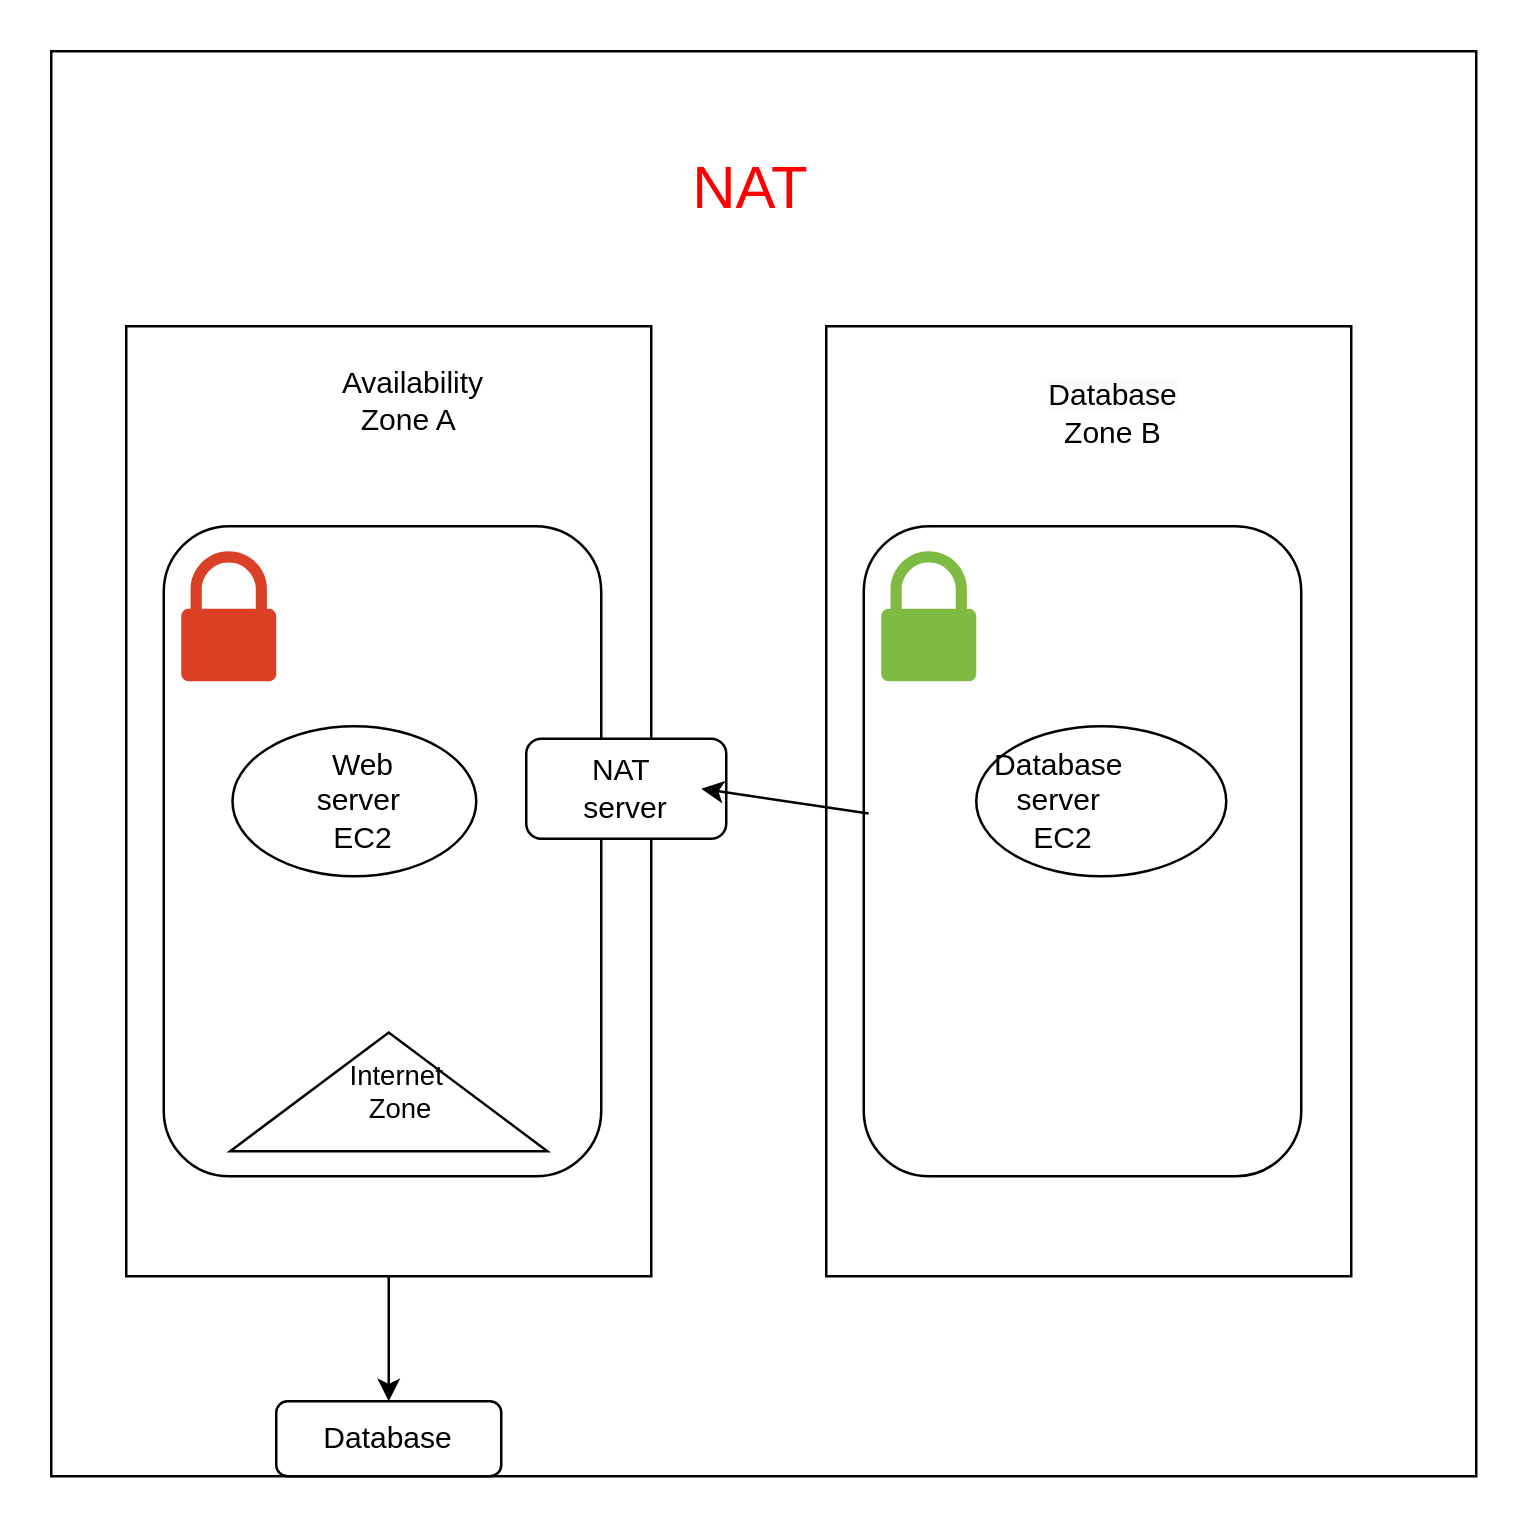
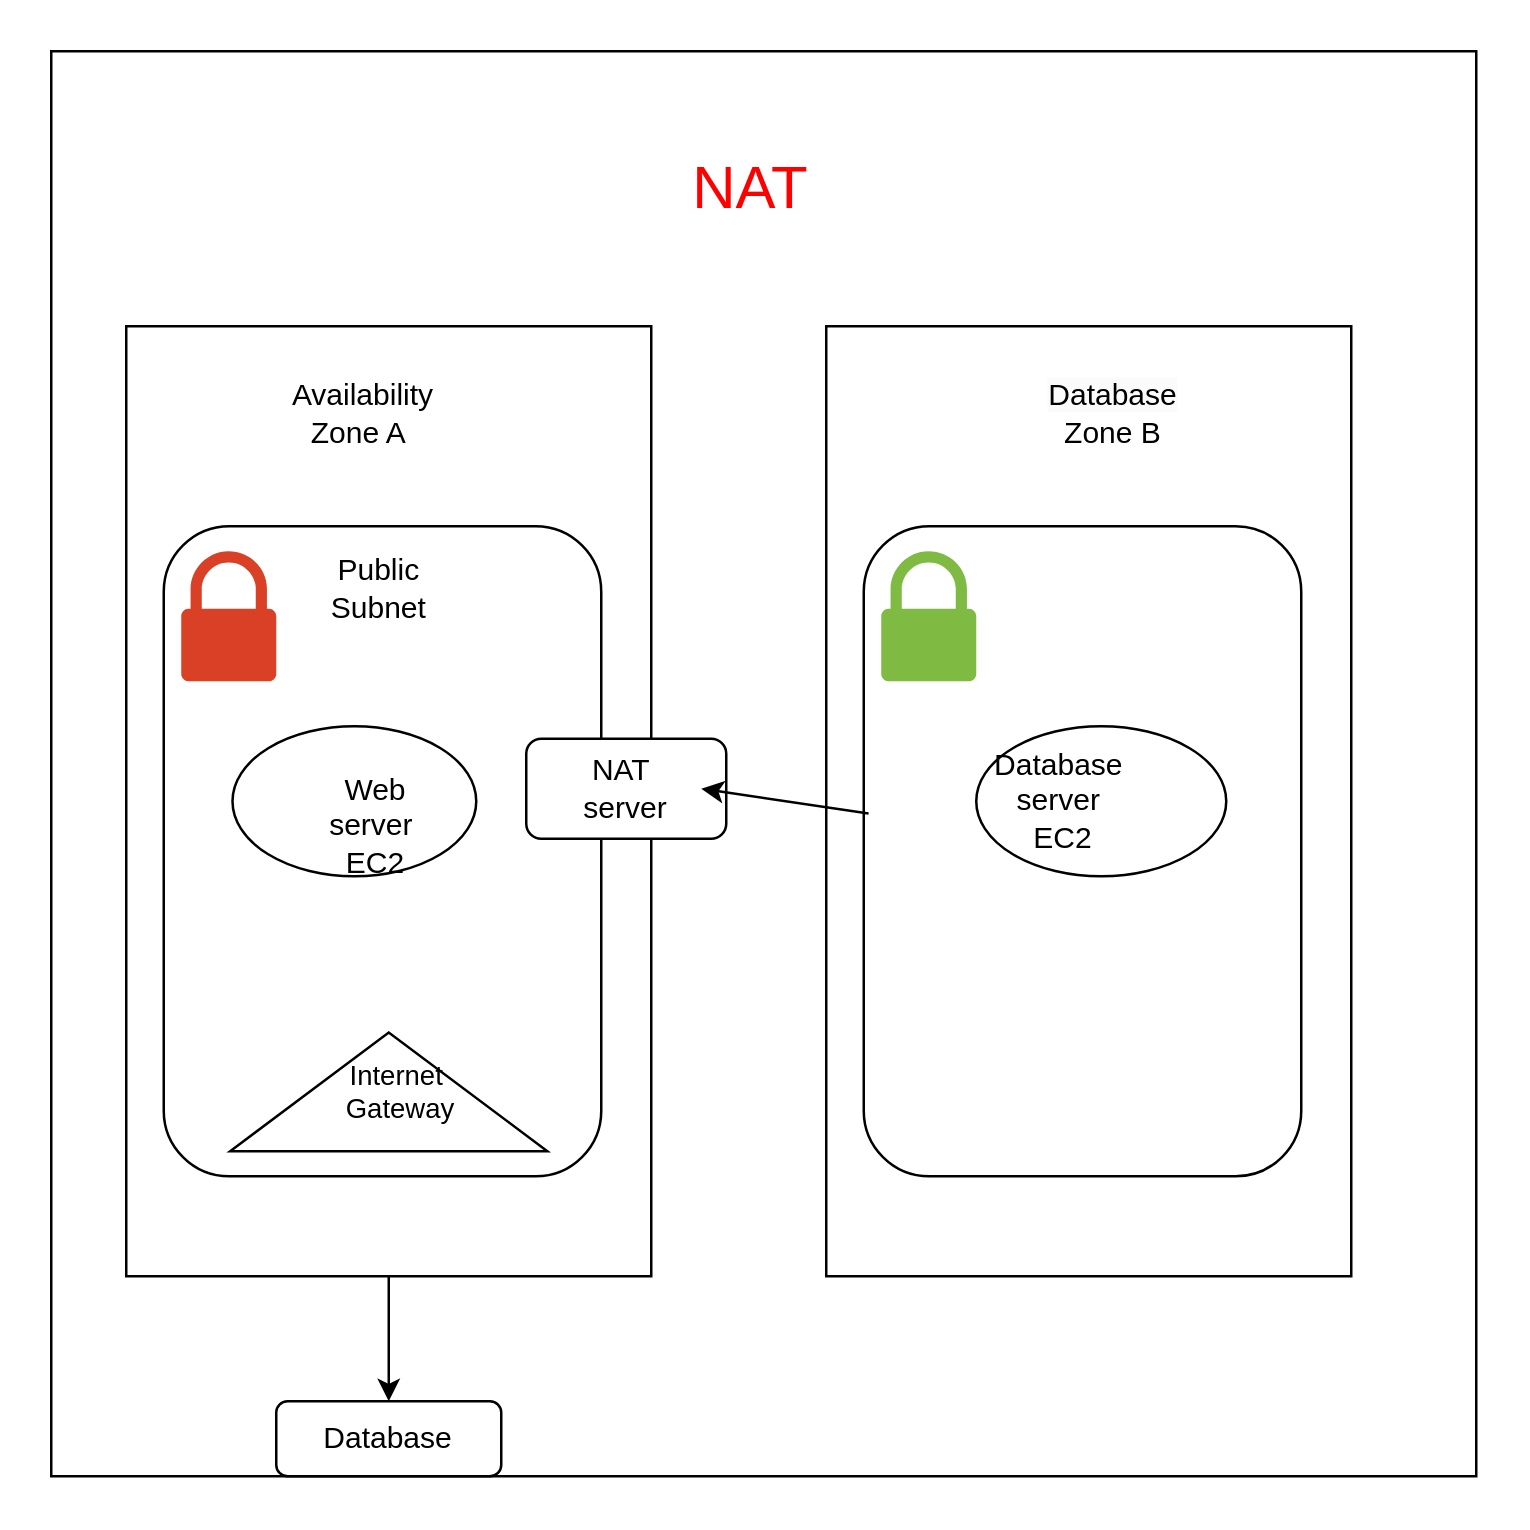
(414, 401) -> (364, 414)
none -> (383, 589)
(364, 801) -> (376, 826)
(401, 1091) -> (401, 1091)
